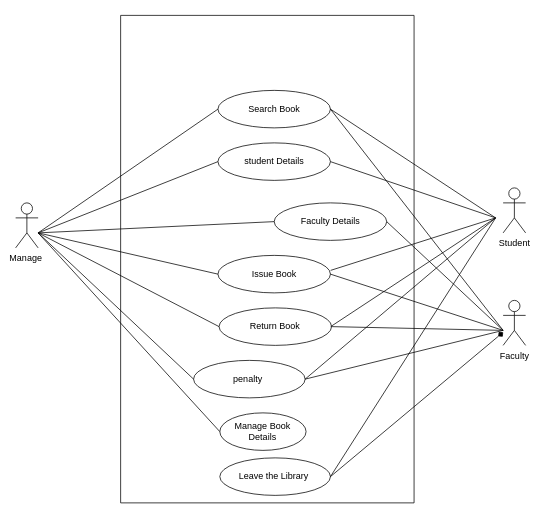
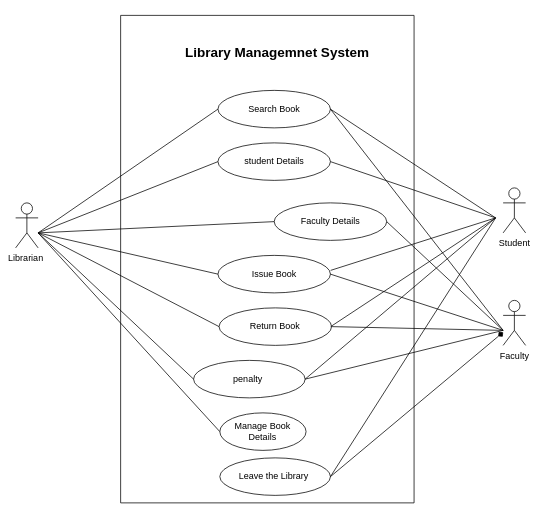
none -> (277, 53)
(27, 259) -> (27, 259)
